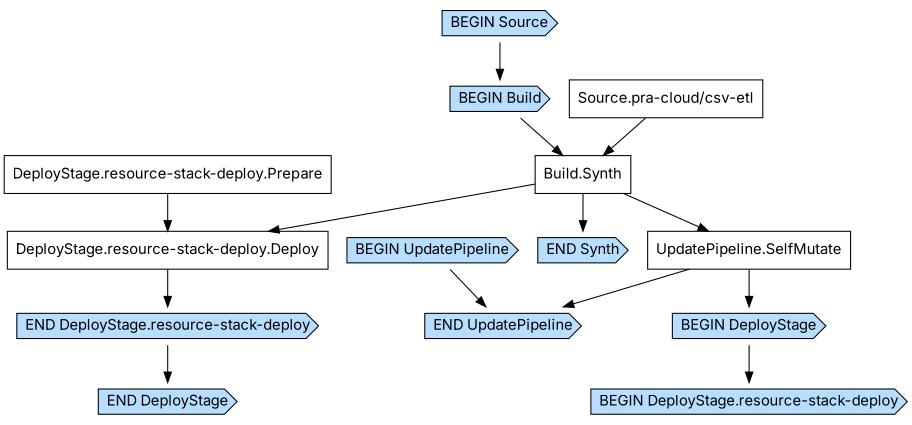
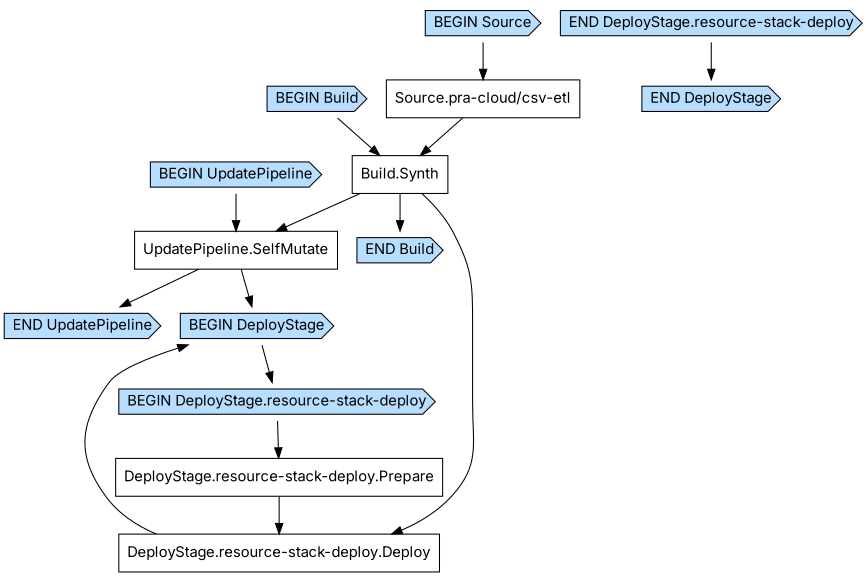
(500, 56) -> (483, 56)
(583, 250) -> (400, 250)
(168, 283) -> (86, 432)
(464, 284) -> (236, 207)
none -> (278, 434)
